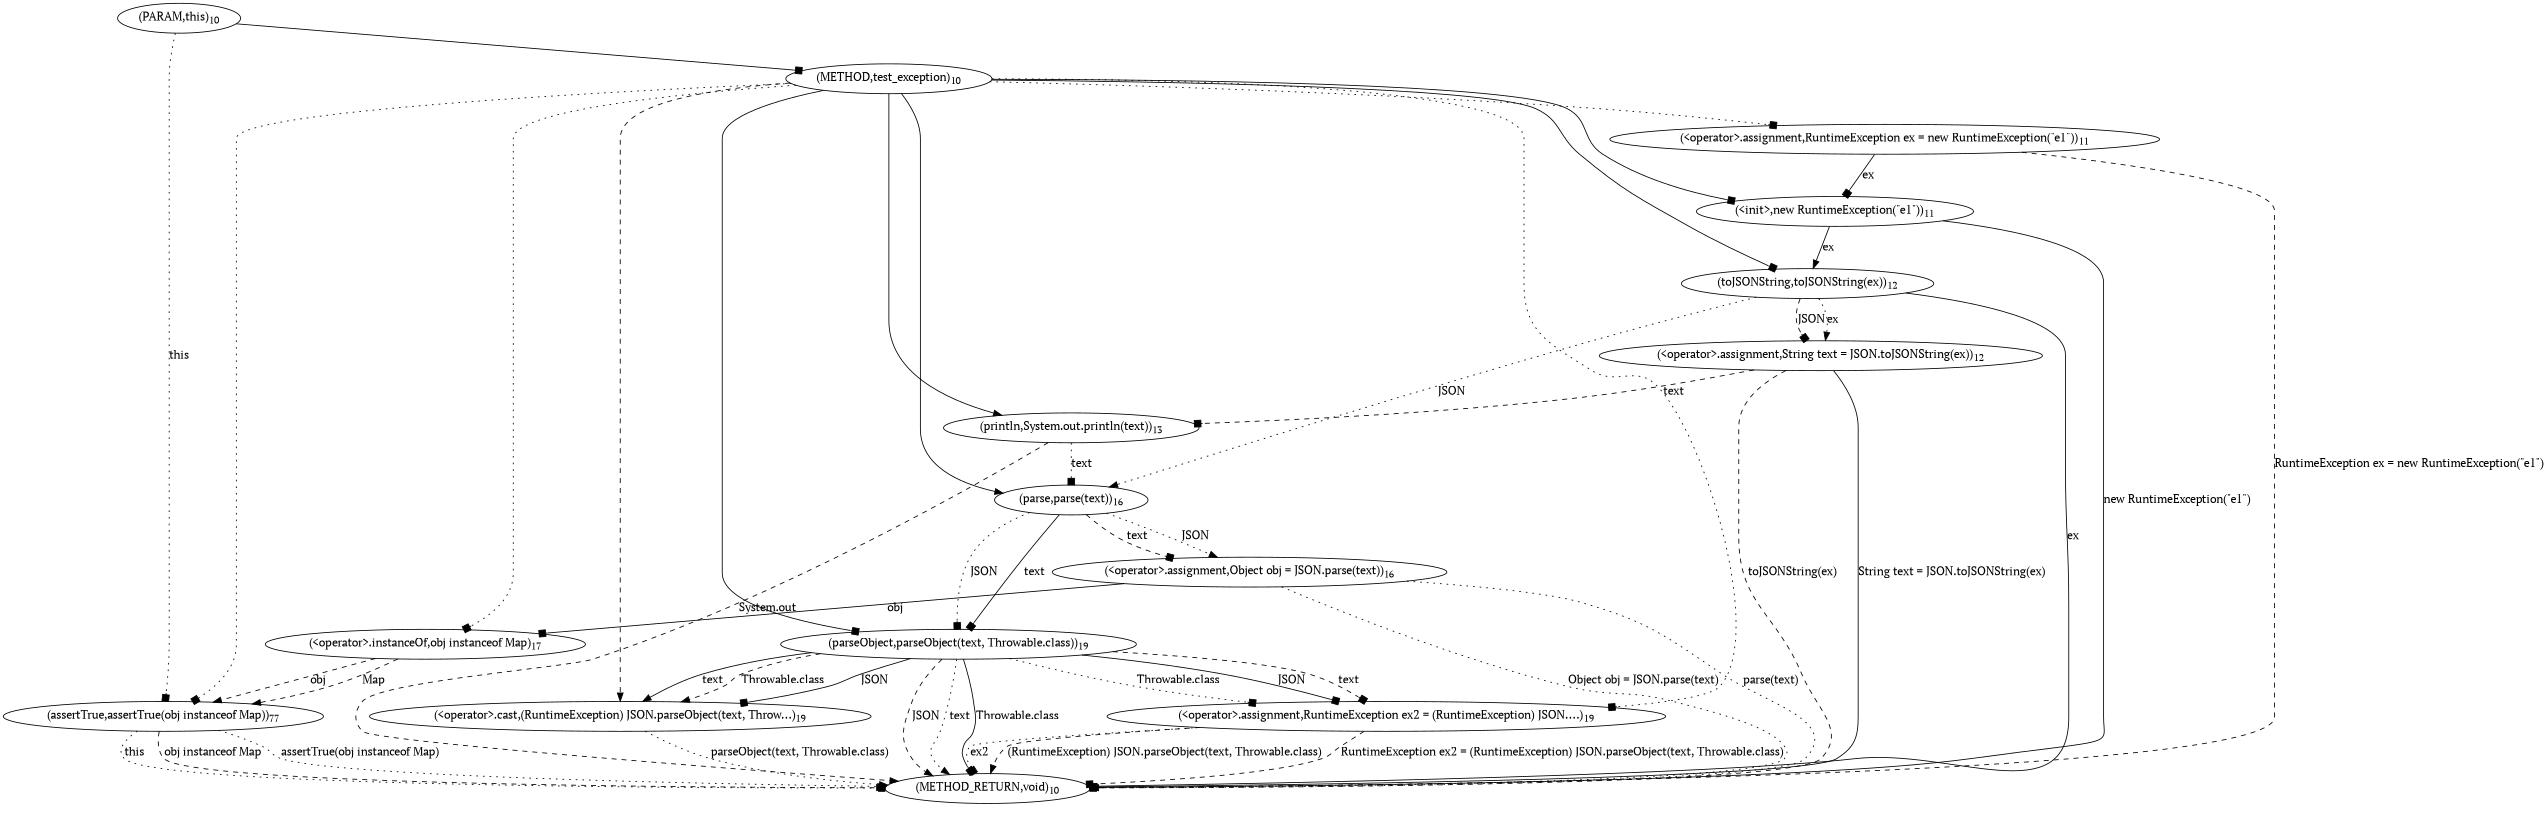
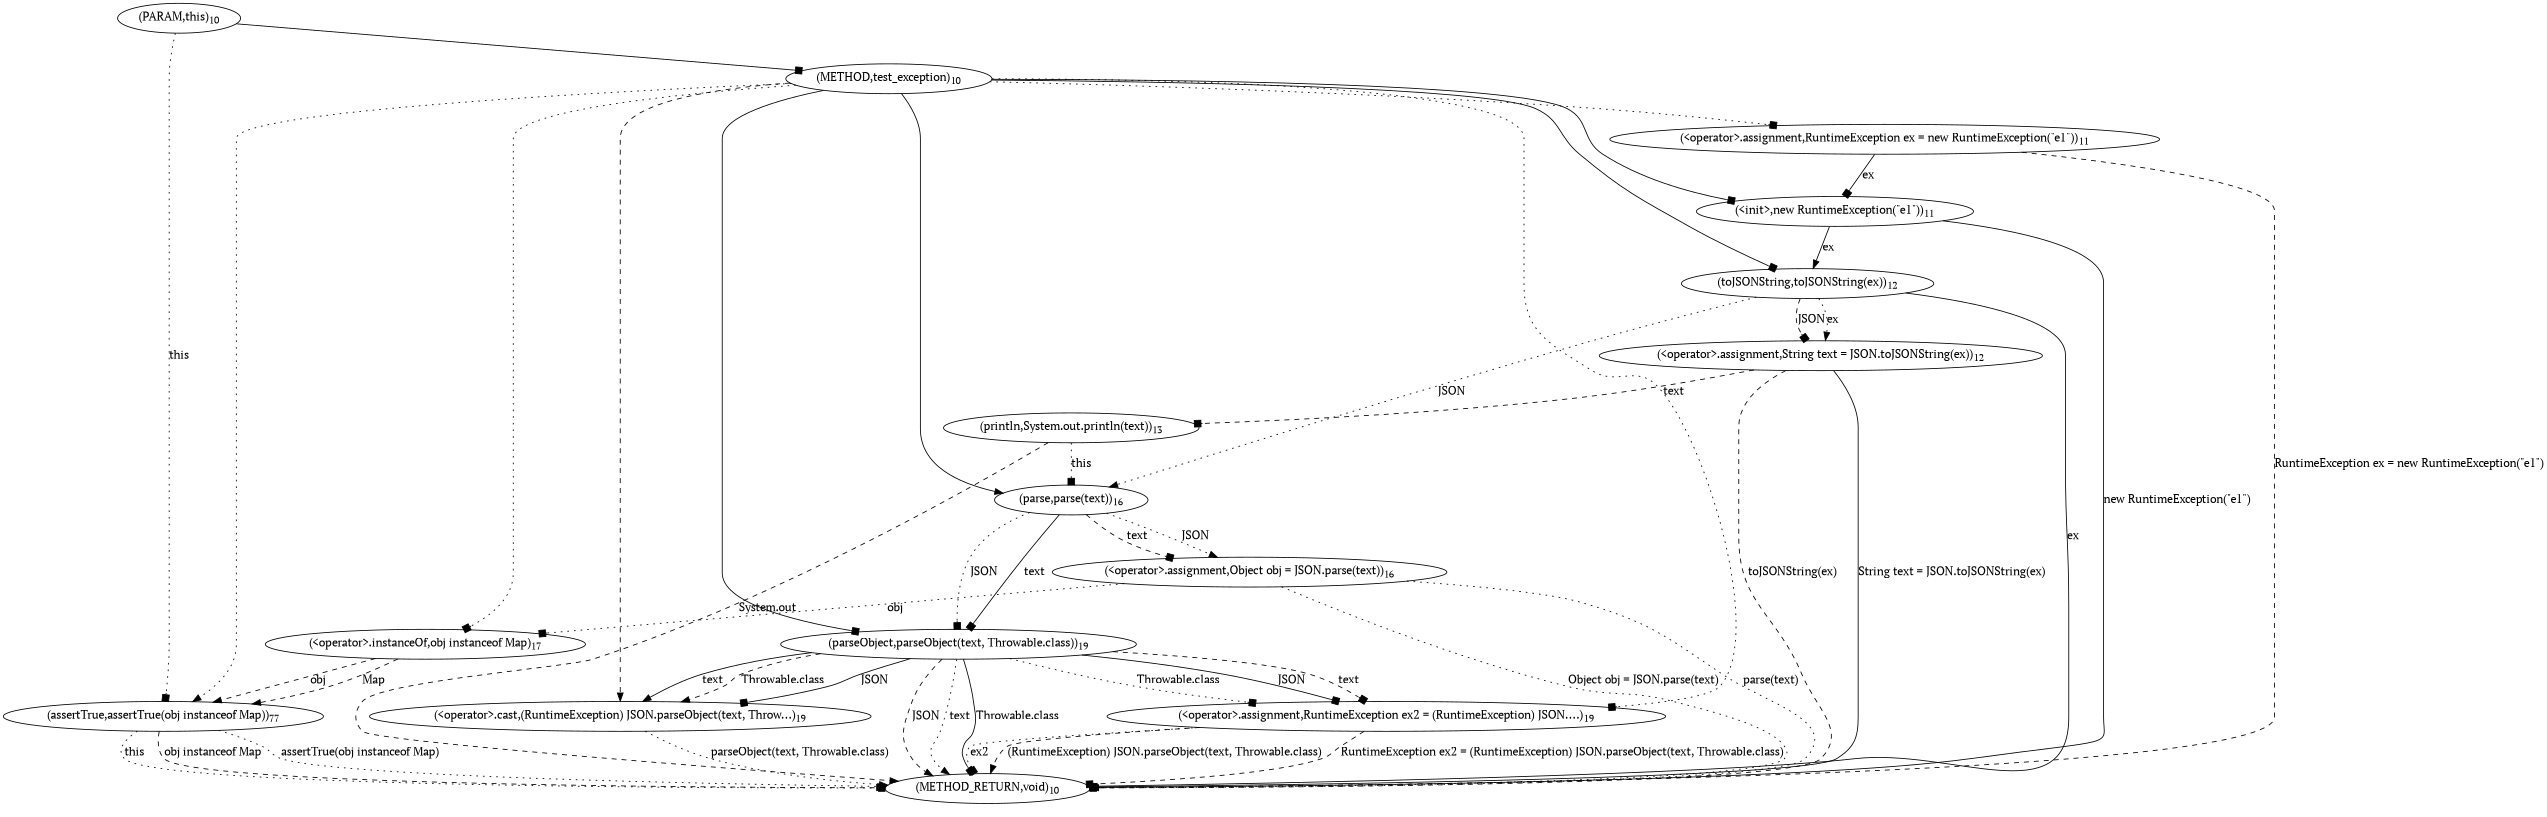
(236, 145) -> (236, 145)
(889, 282) -> none
(1082, 464) -> (1082, 464)
(836, 608) -> (836, 608)
